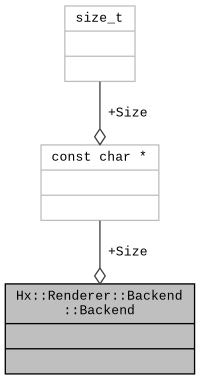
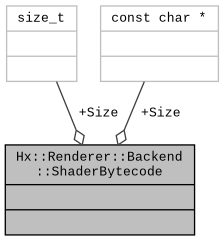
(100, 105) -> (66, 106)
(100, 310) -> (100, 171)
